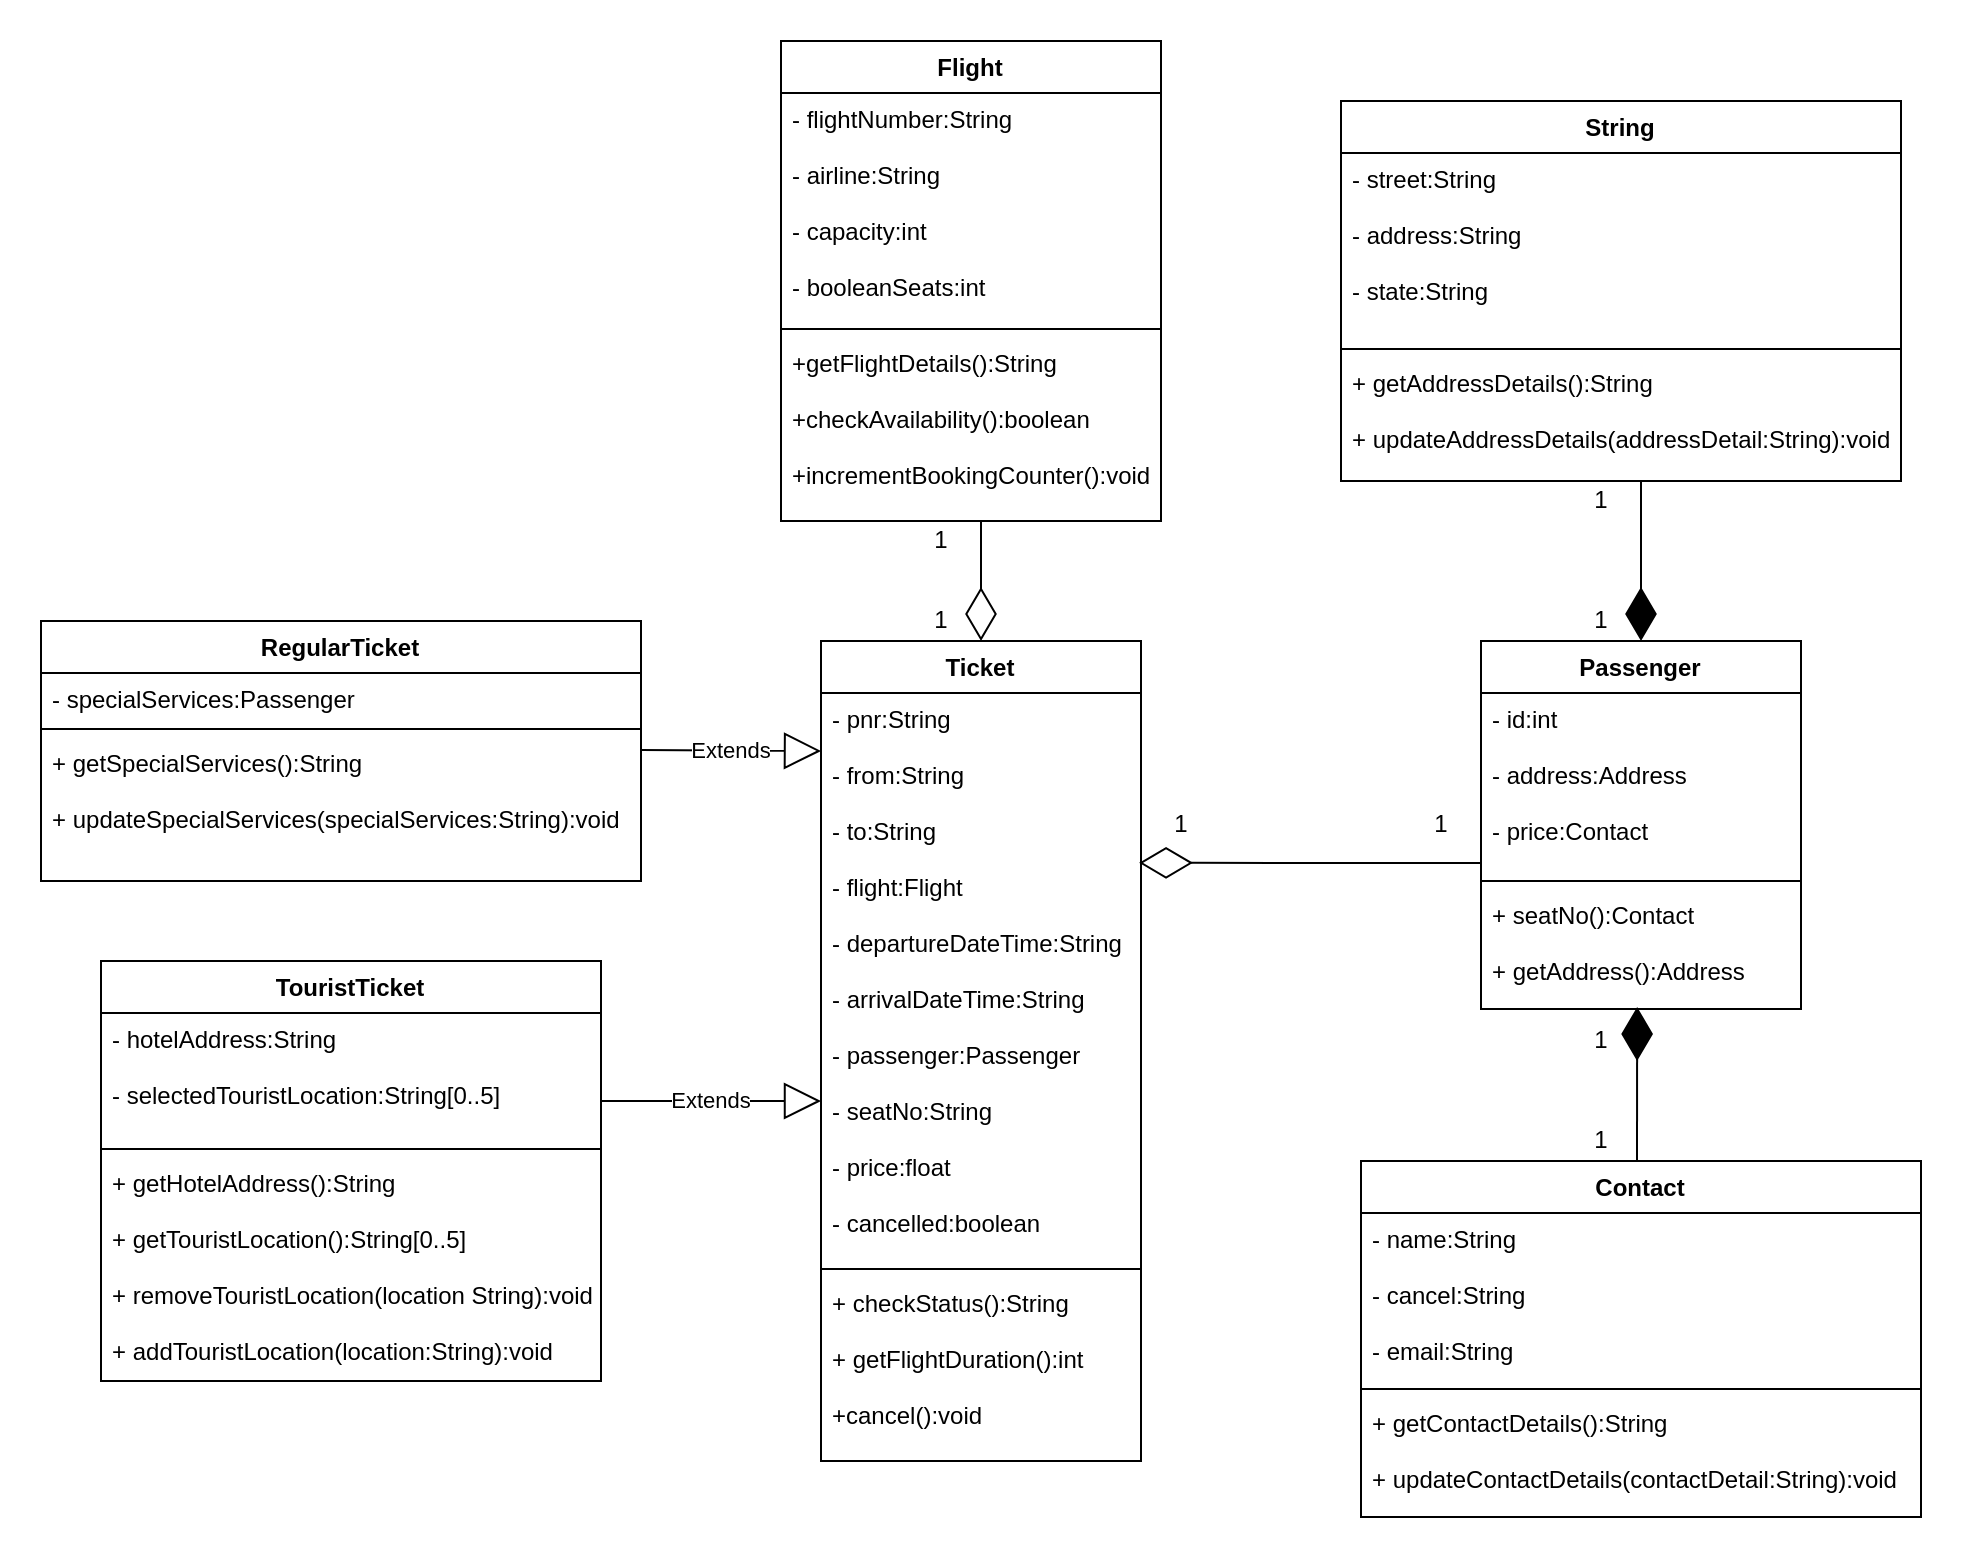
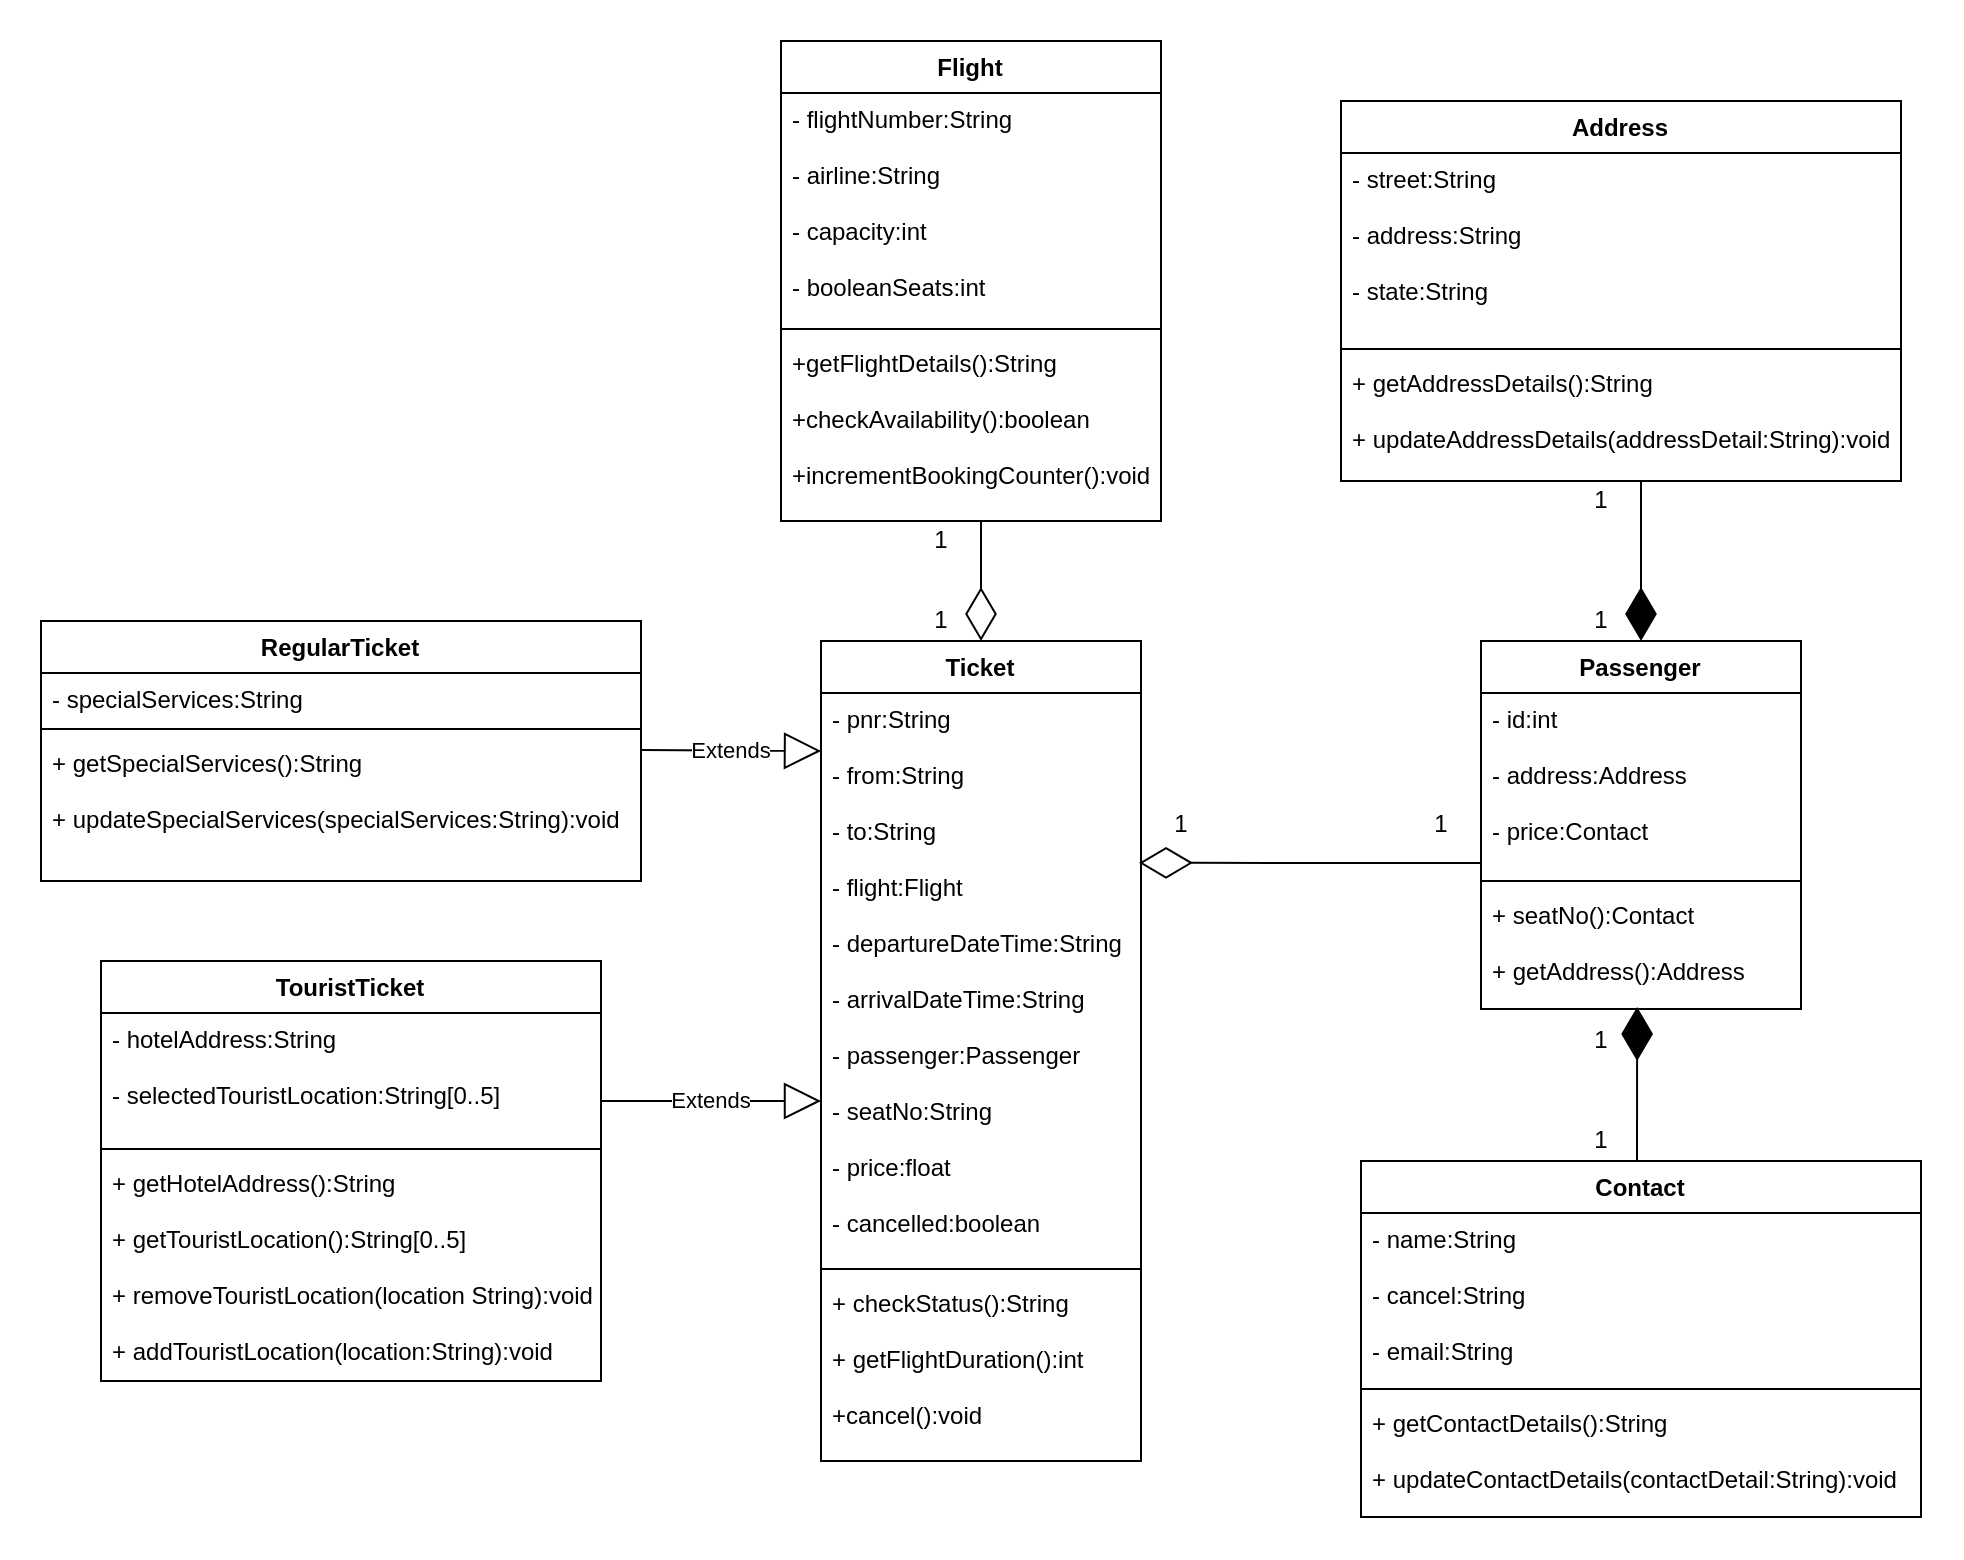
(1620, 128) -> (1620, 128)
(218, 700) -> (195, 700)
